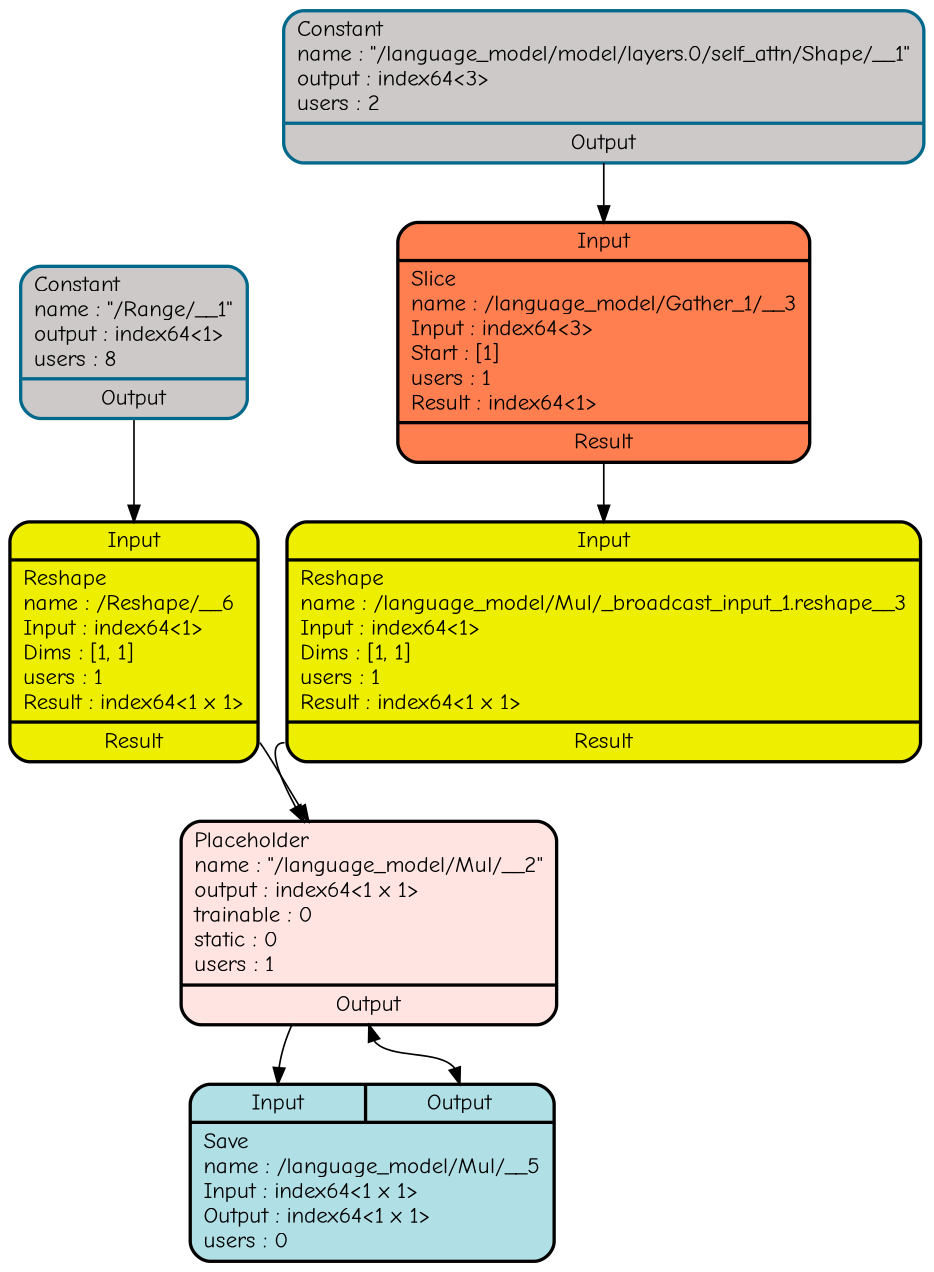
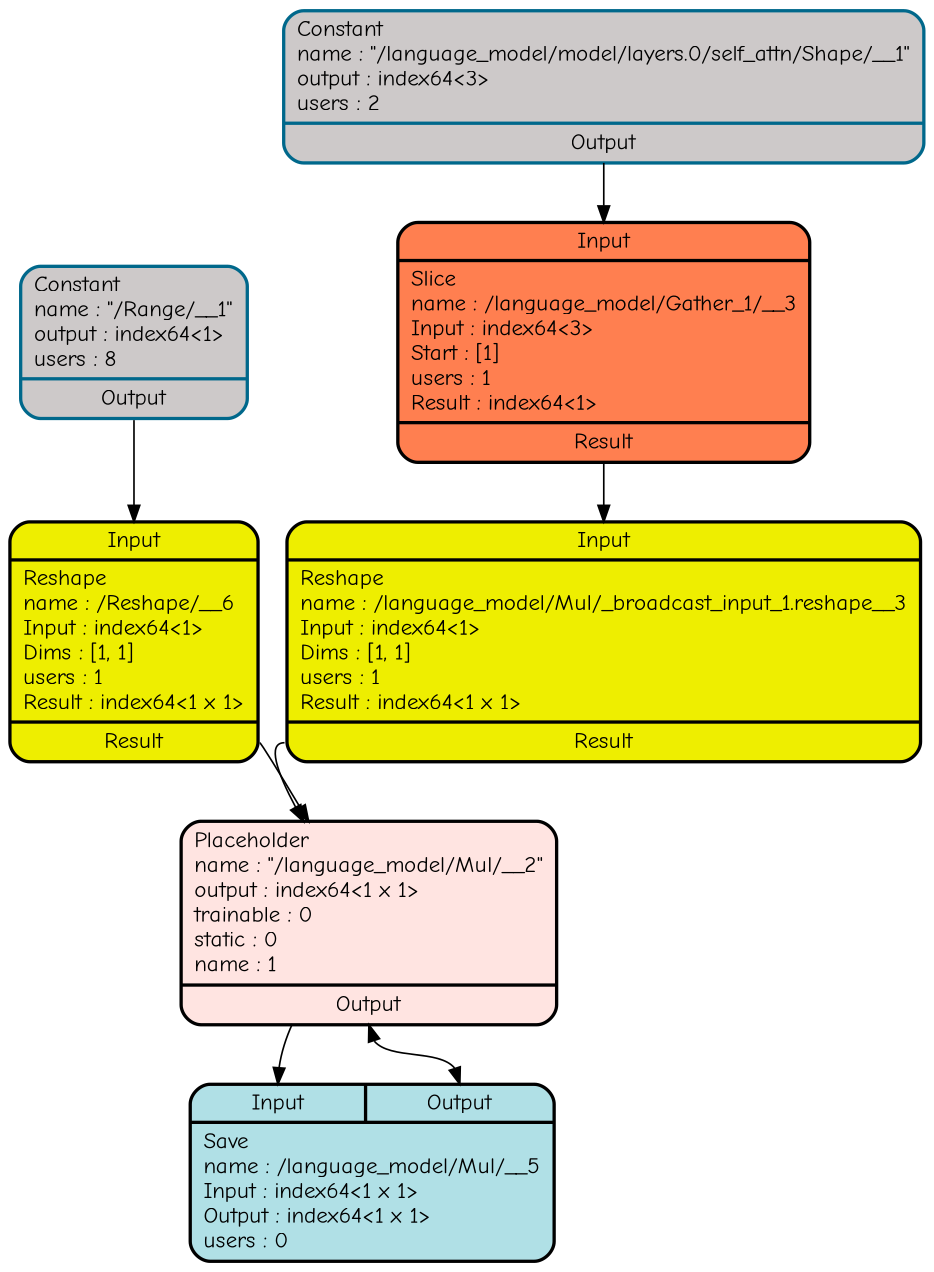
(235, 964) -> (236, 964)
